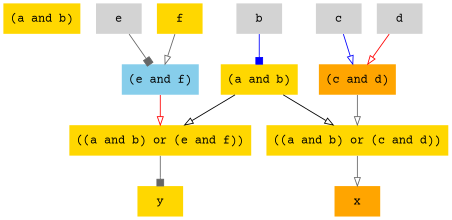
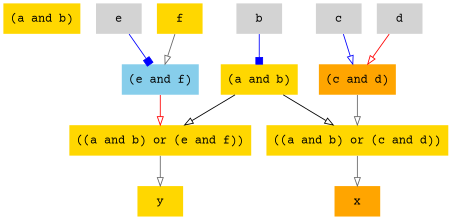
(137, 46) -> (137, 46)
(160, 167) -> (160, 167)
